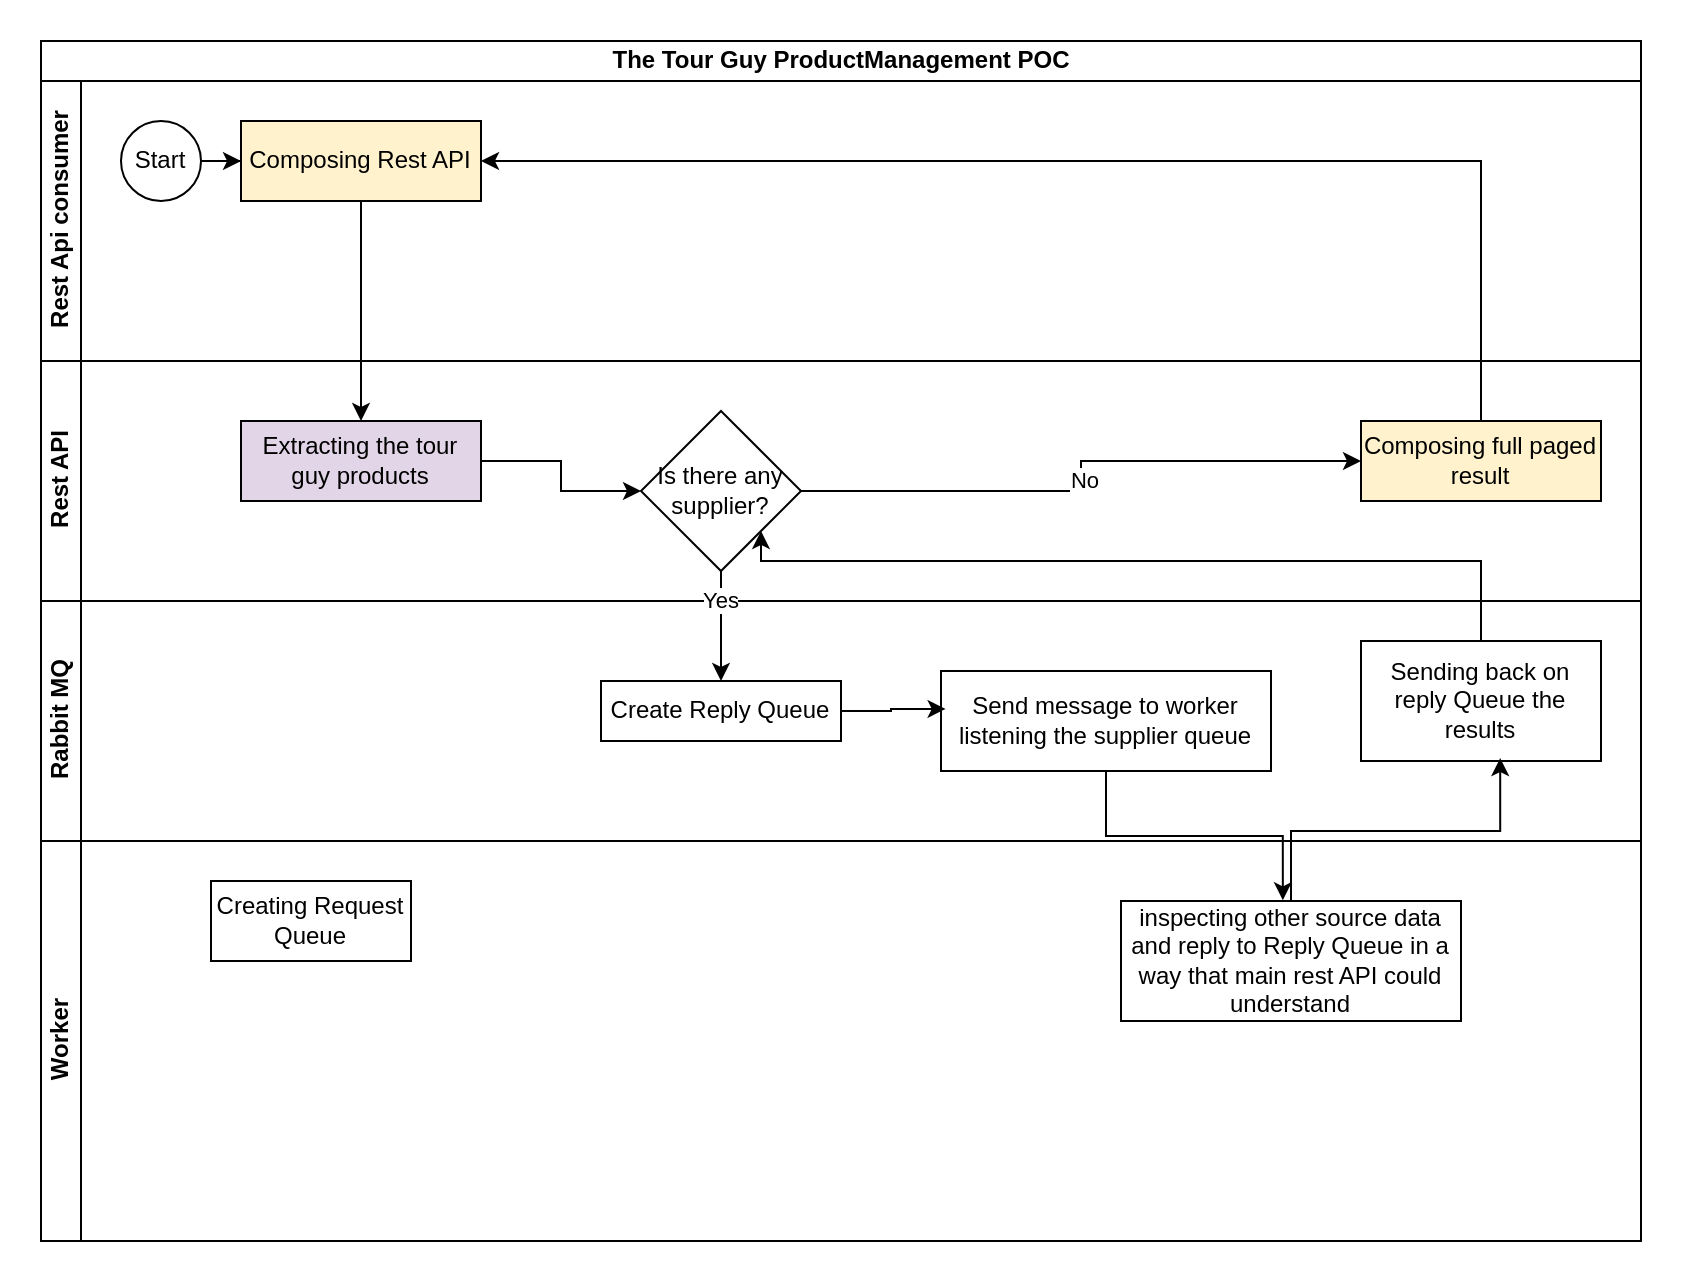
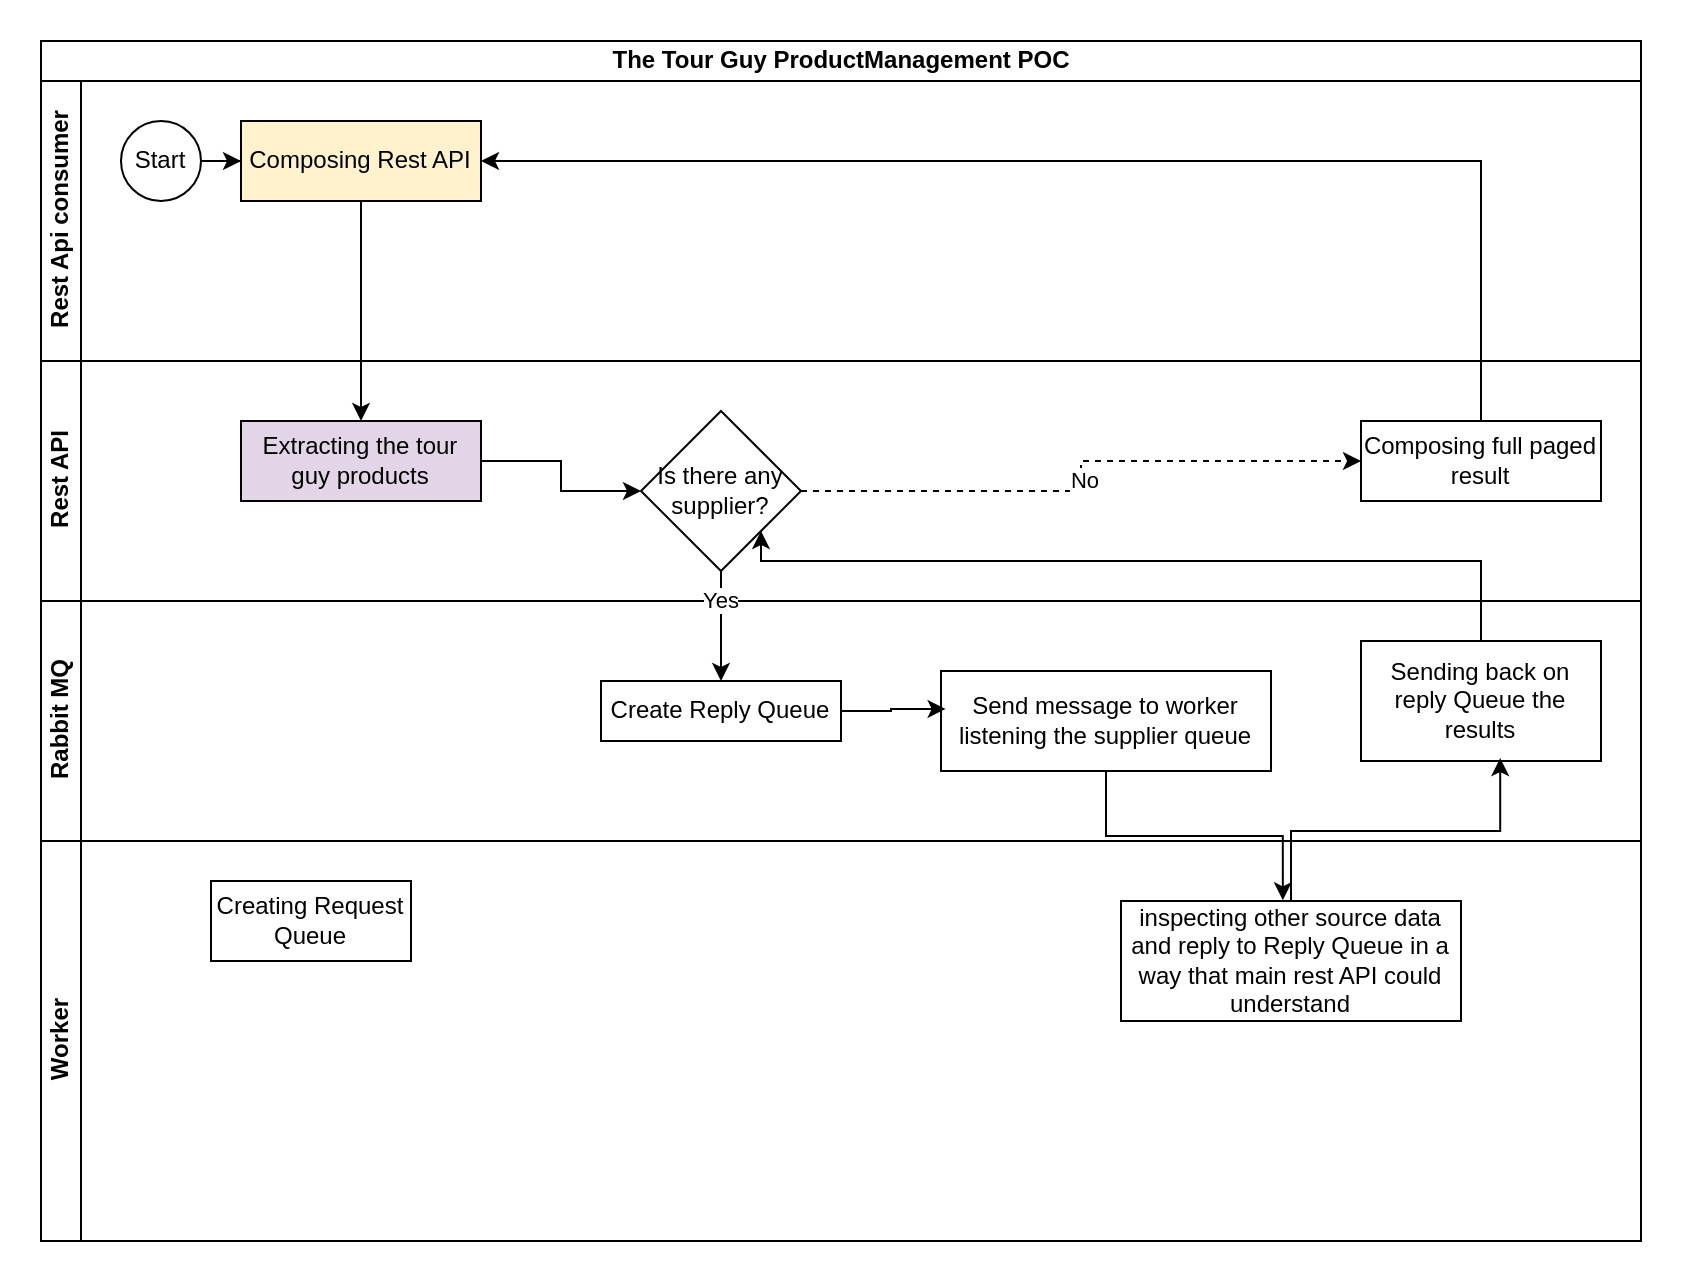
(1212, 461) -> (1212, 461)
(1481, 461) -> (1481, 461)
